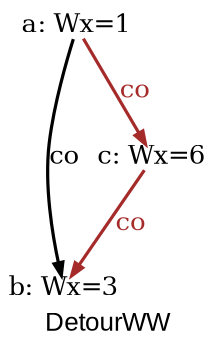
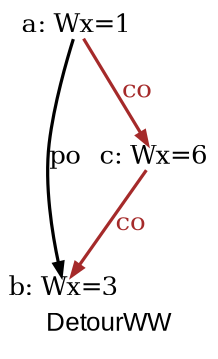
(65, 157) -> (66, 157)
